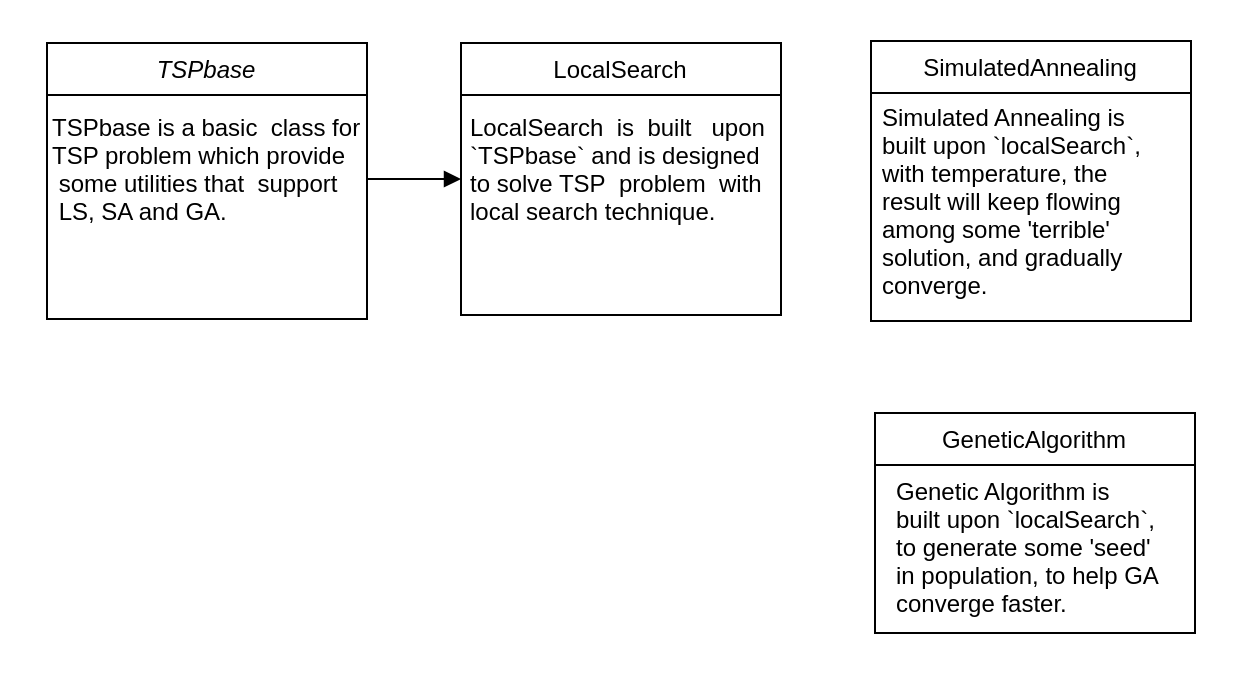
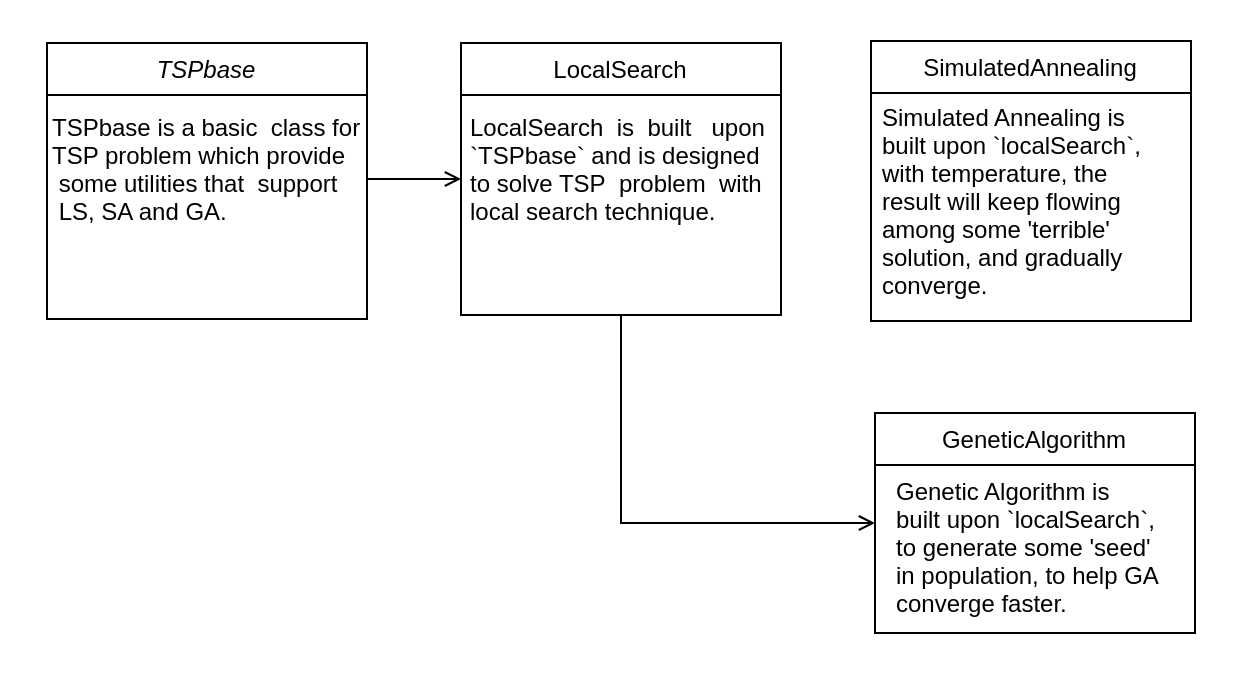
(443, 179) -> (448, 179)
none -> (643, 523)
